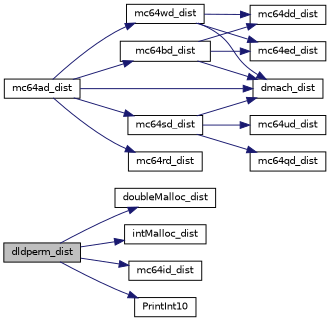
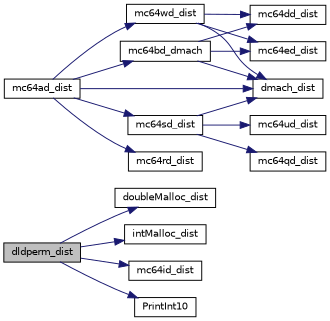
(165, 51) -> (165, 51)
